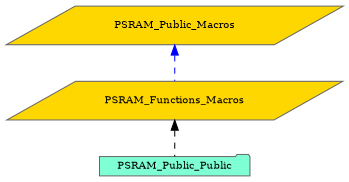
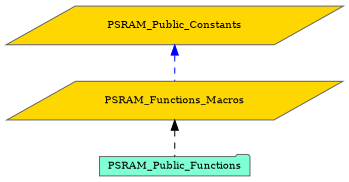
(175, 25) -> (175, 25)
(175, 166) -> (175, 166)
